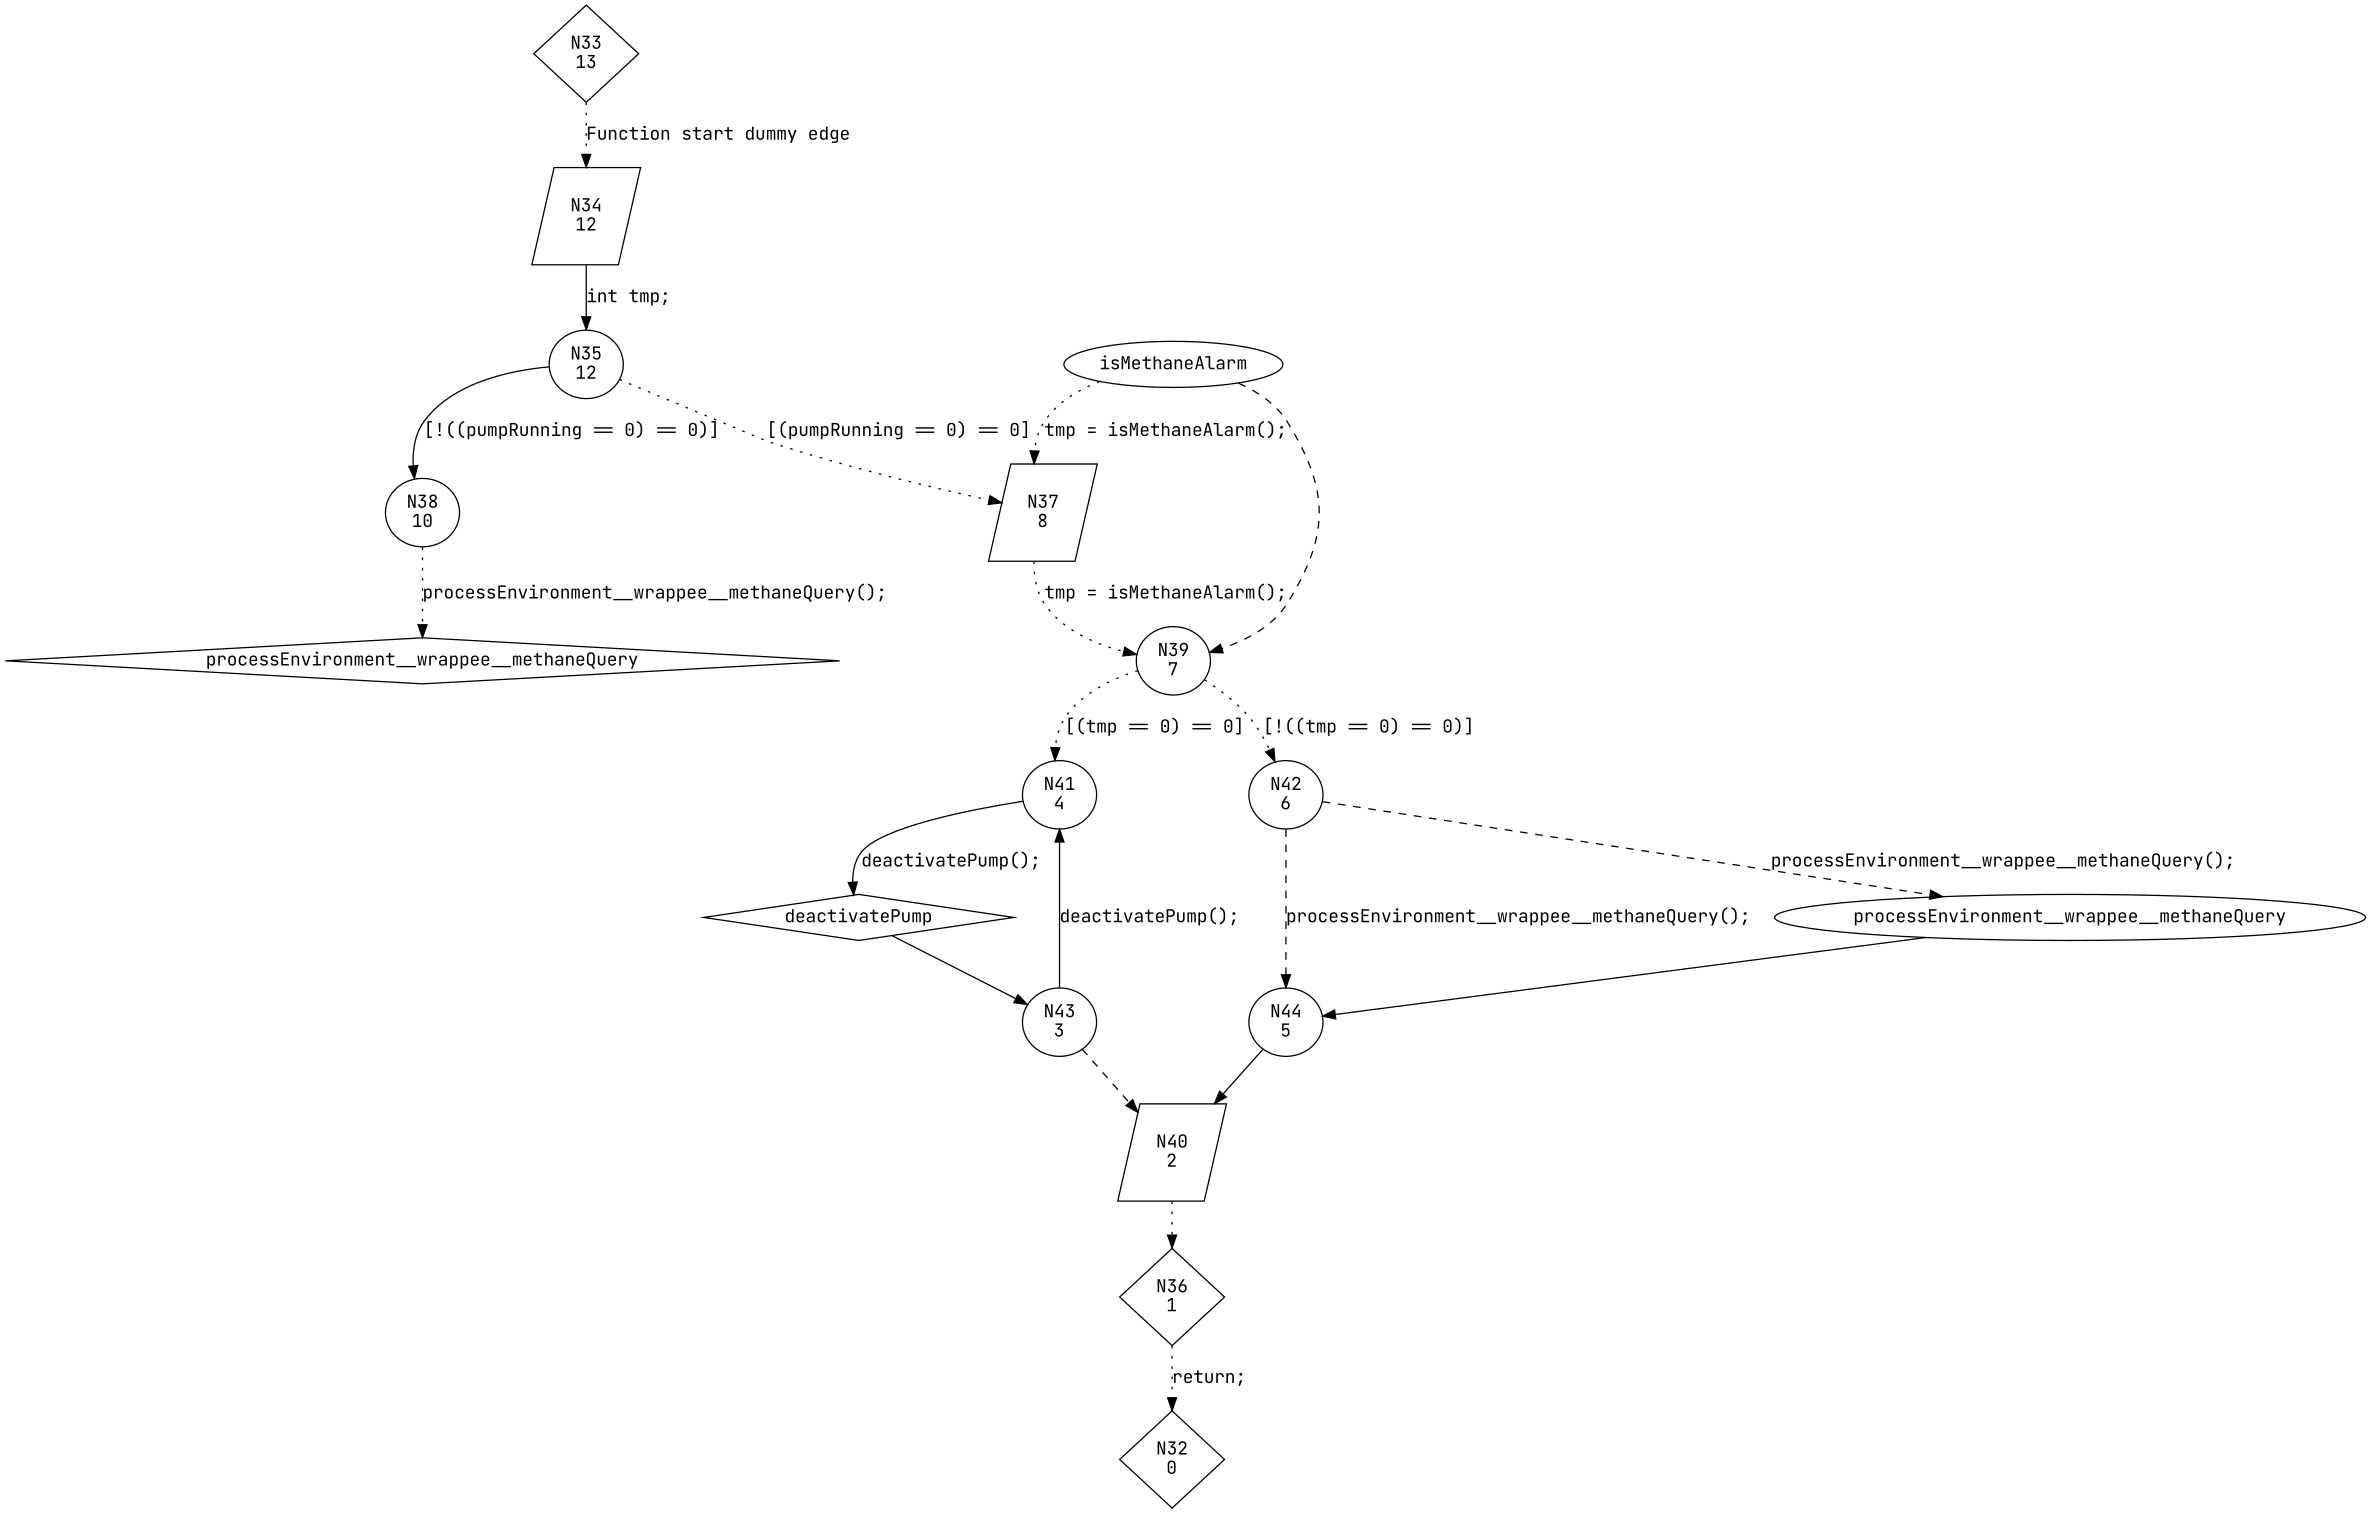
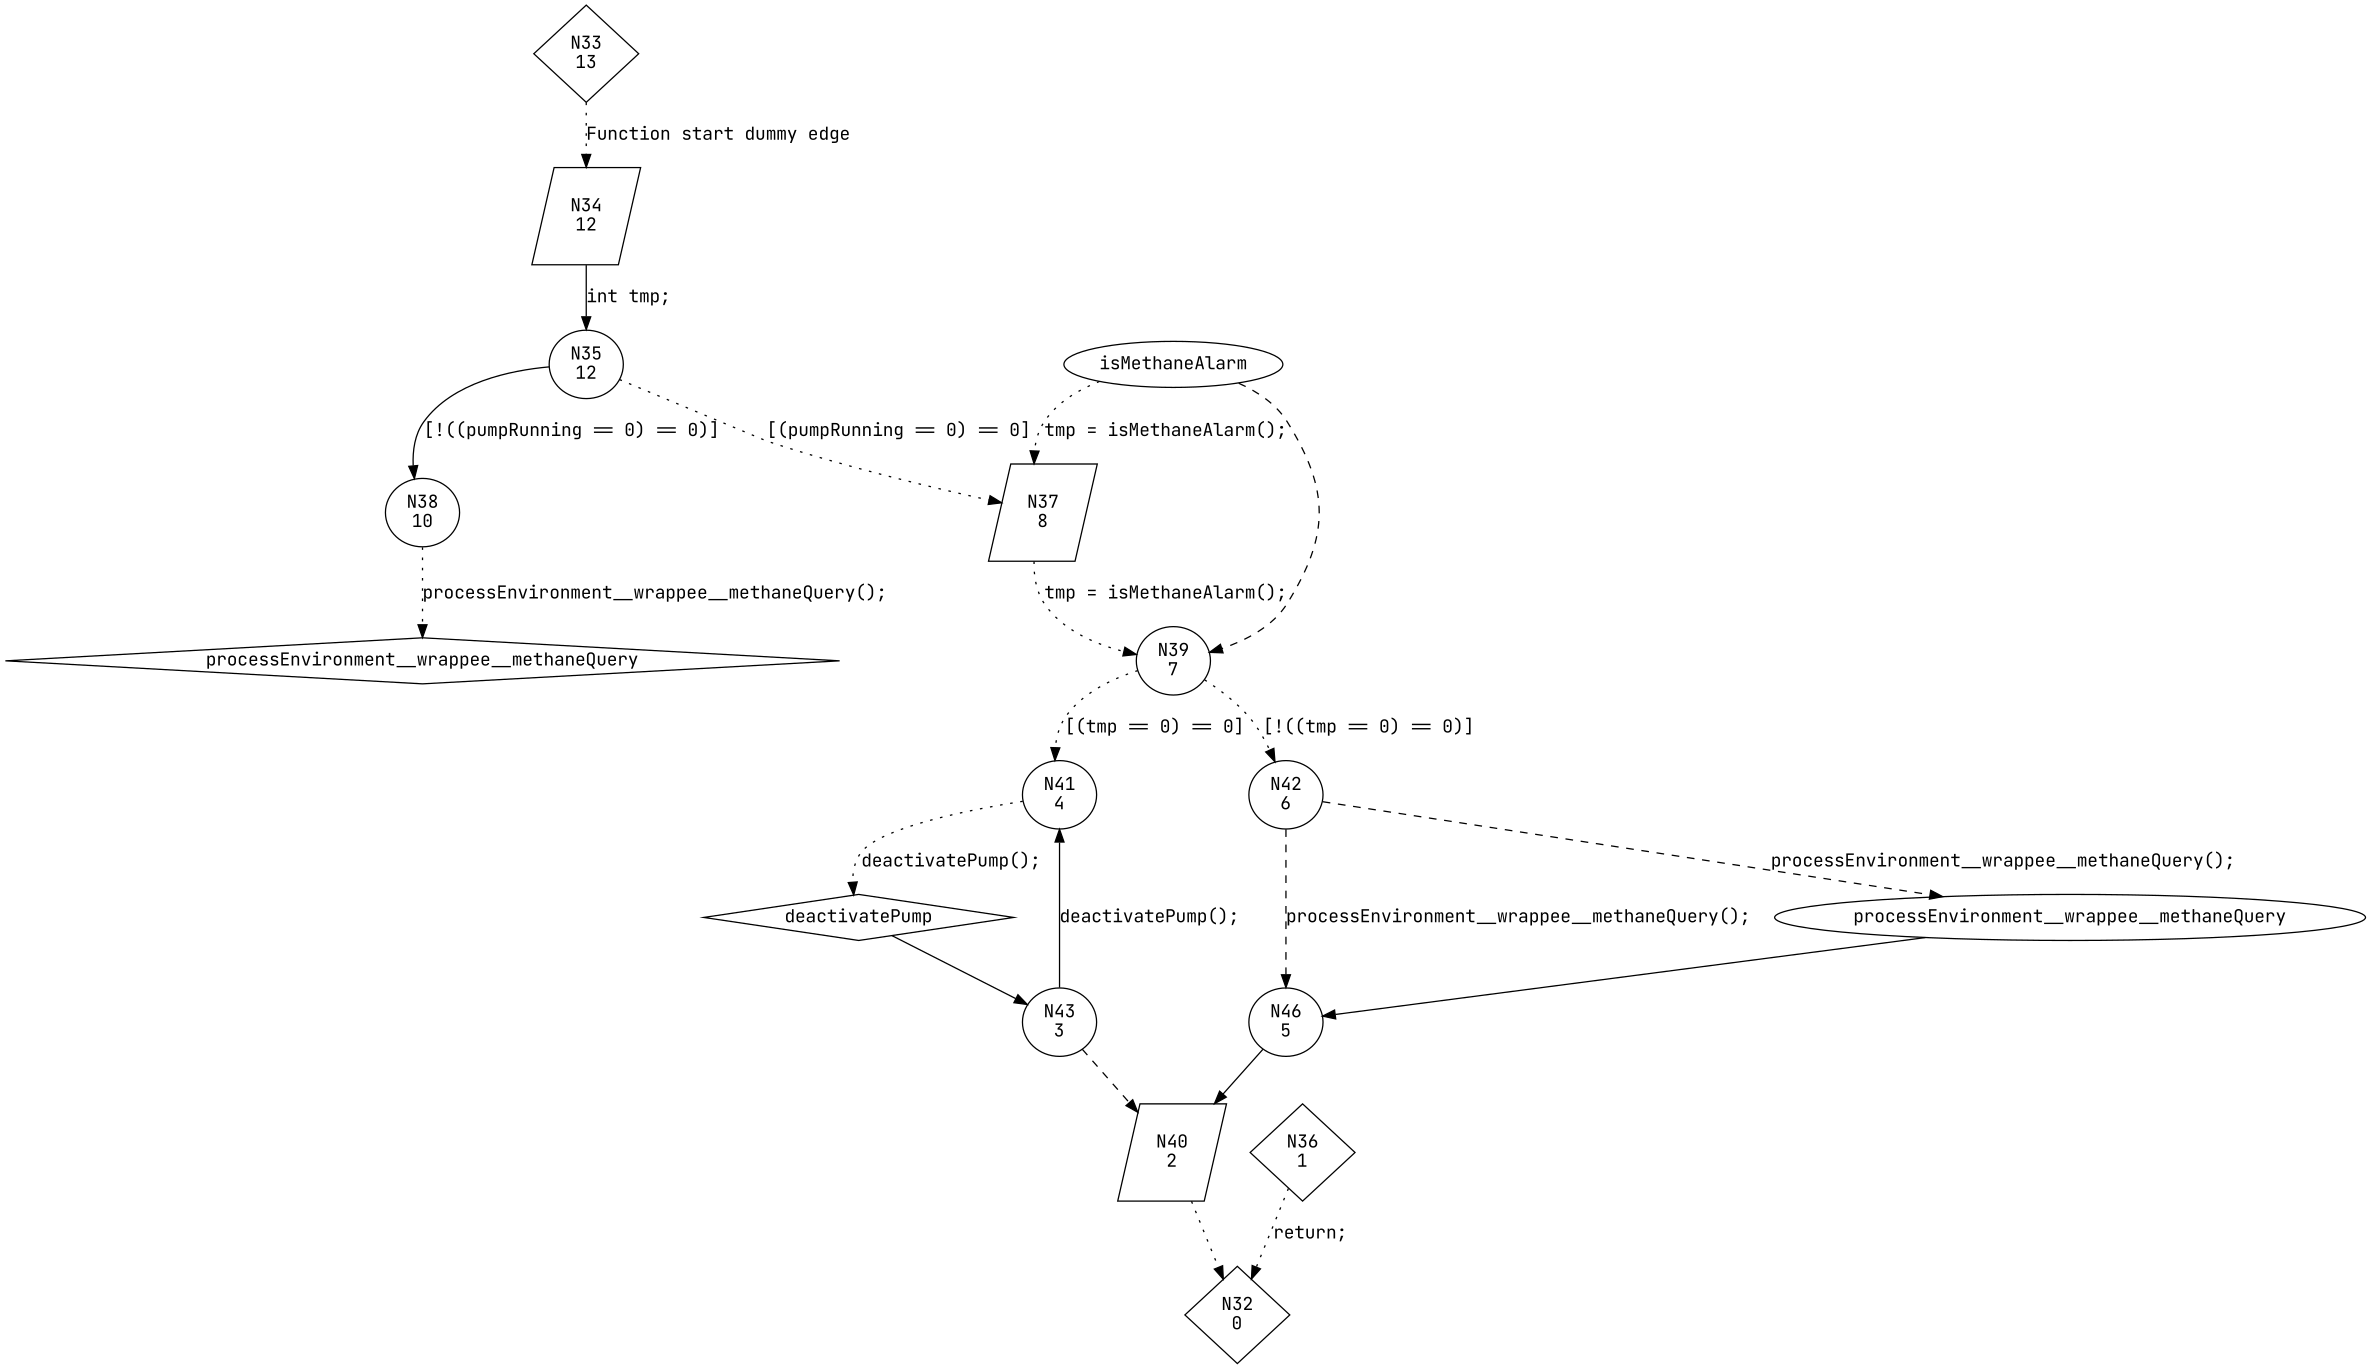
(923, 822) -> (923, 822)
(1286, 1022) -> (1286, 1022)
(1172, 1218) -> (1205, 1234)
